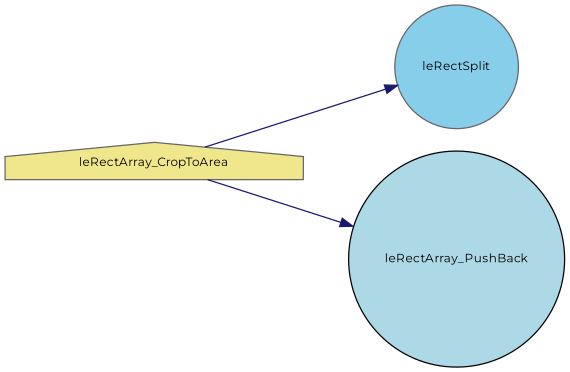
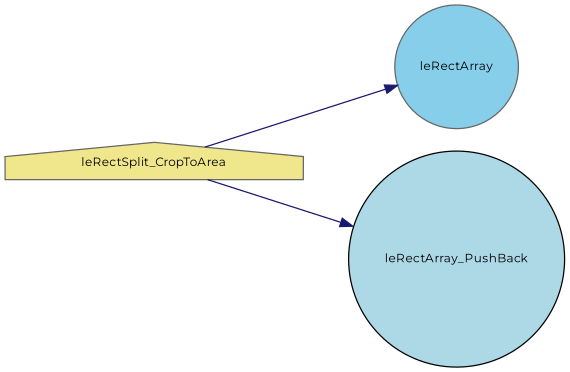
(457, 67) -> (457, 67)
(154, 163) -> (154, 163)
